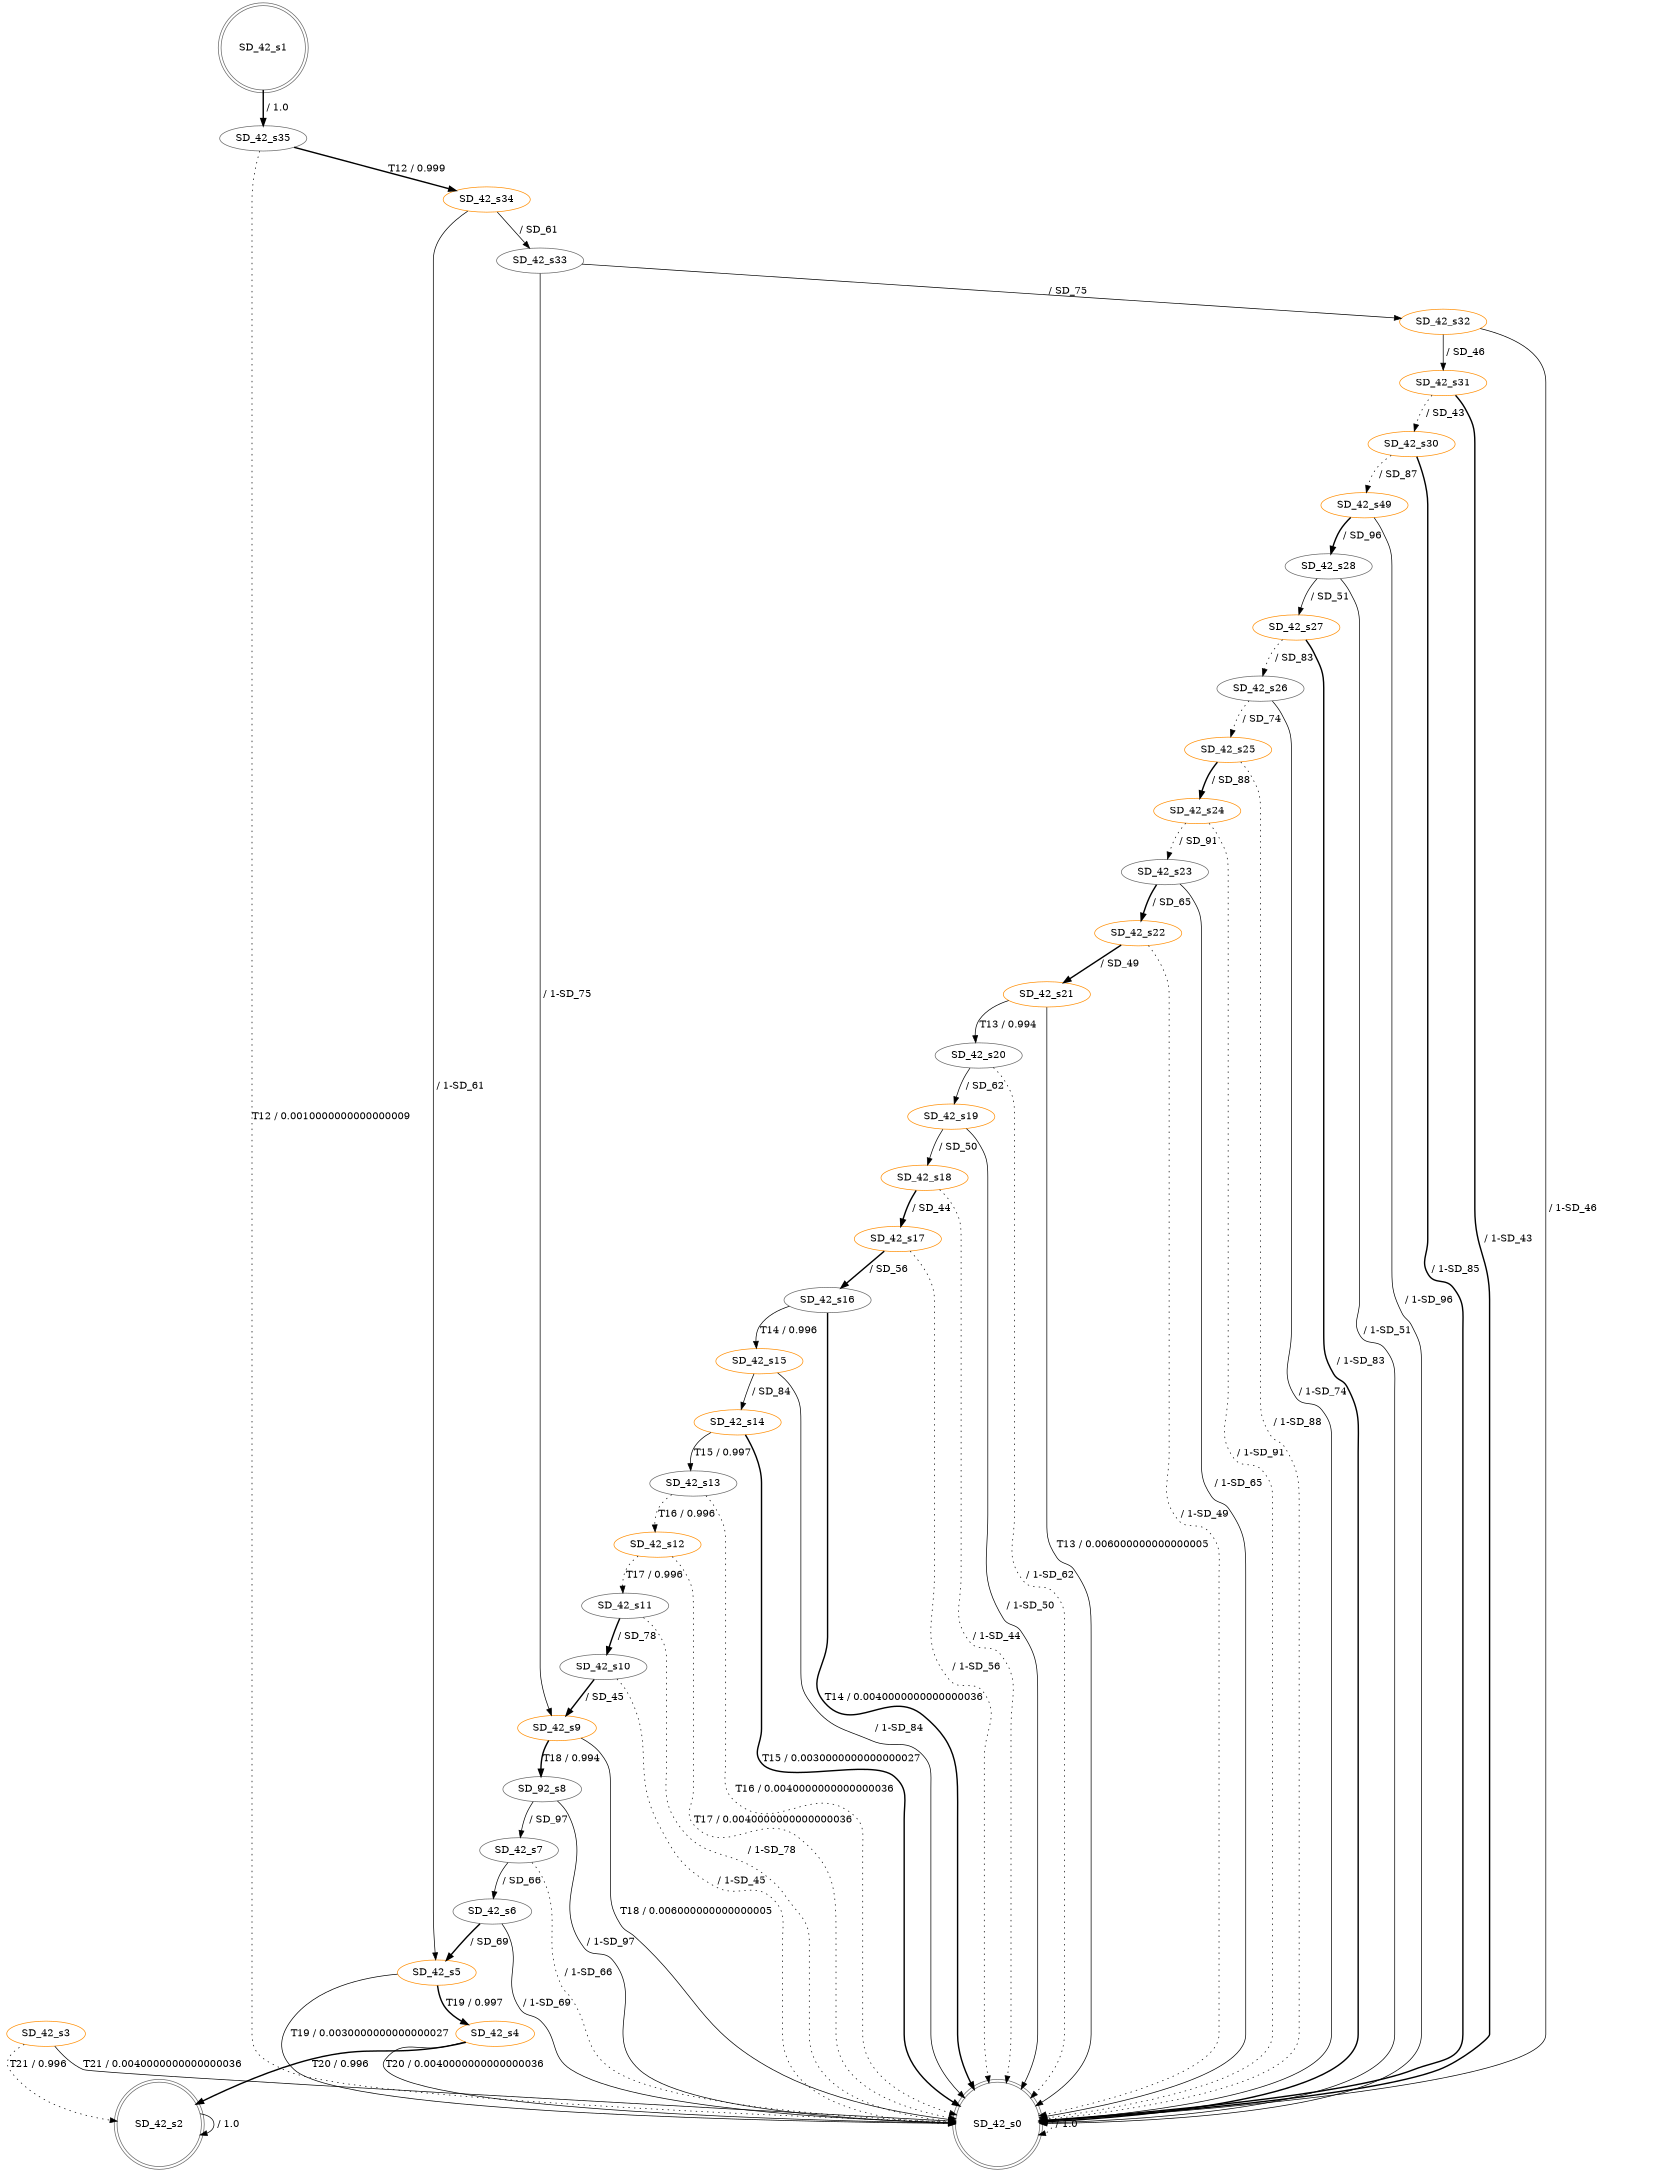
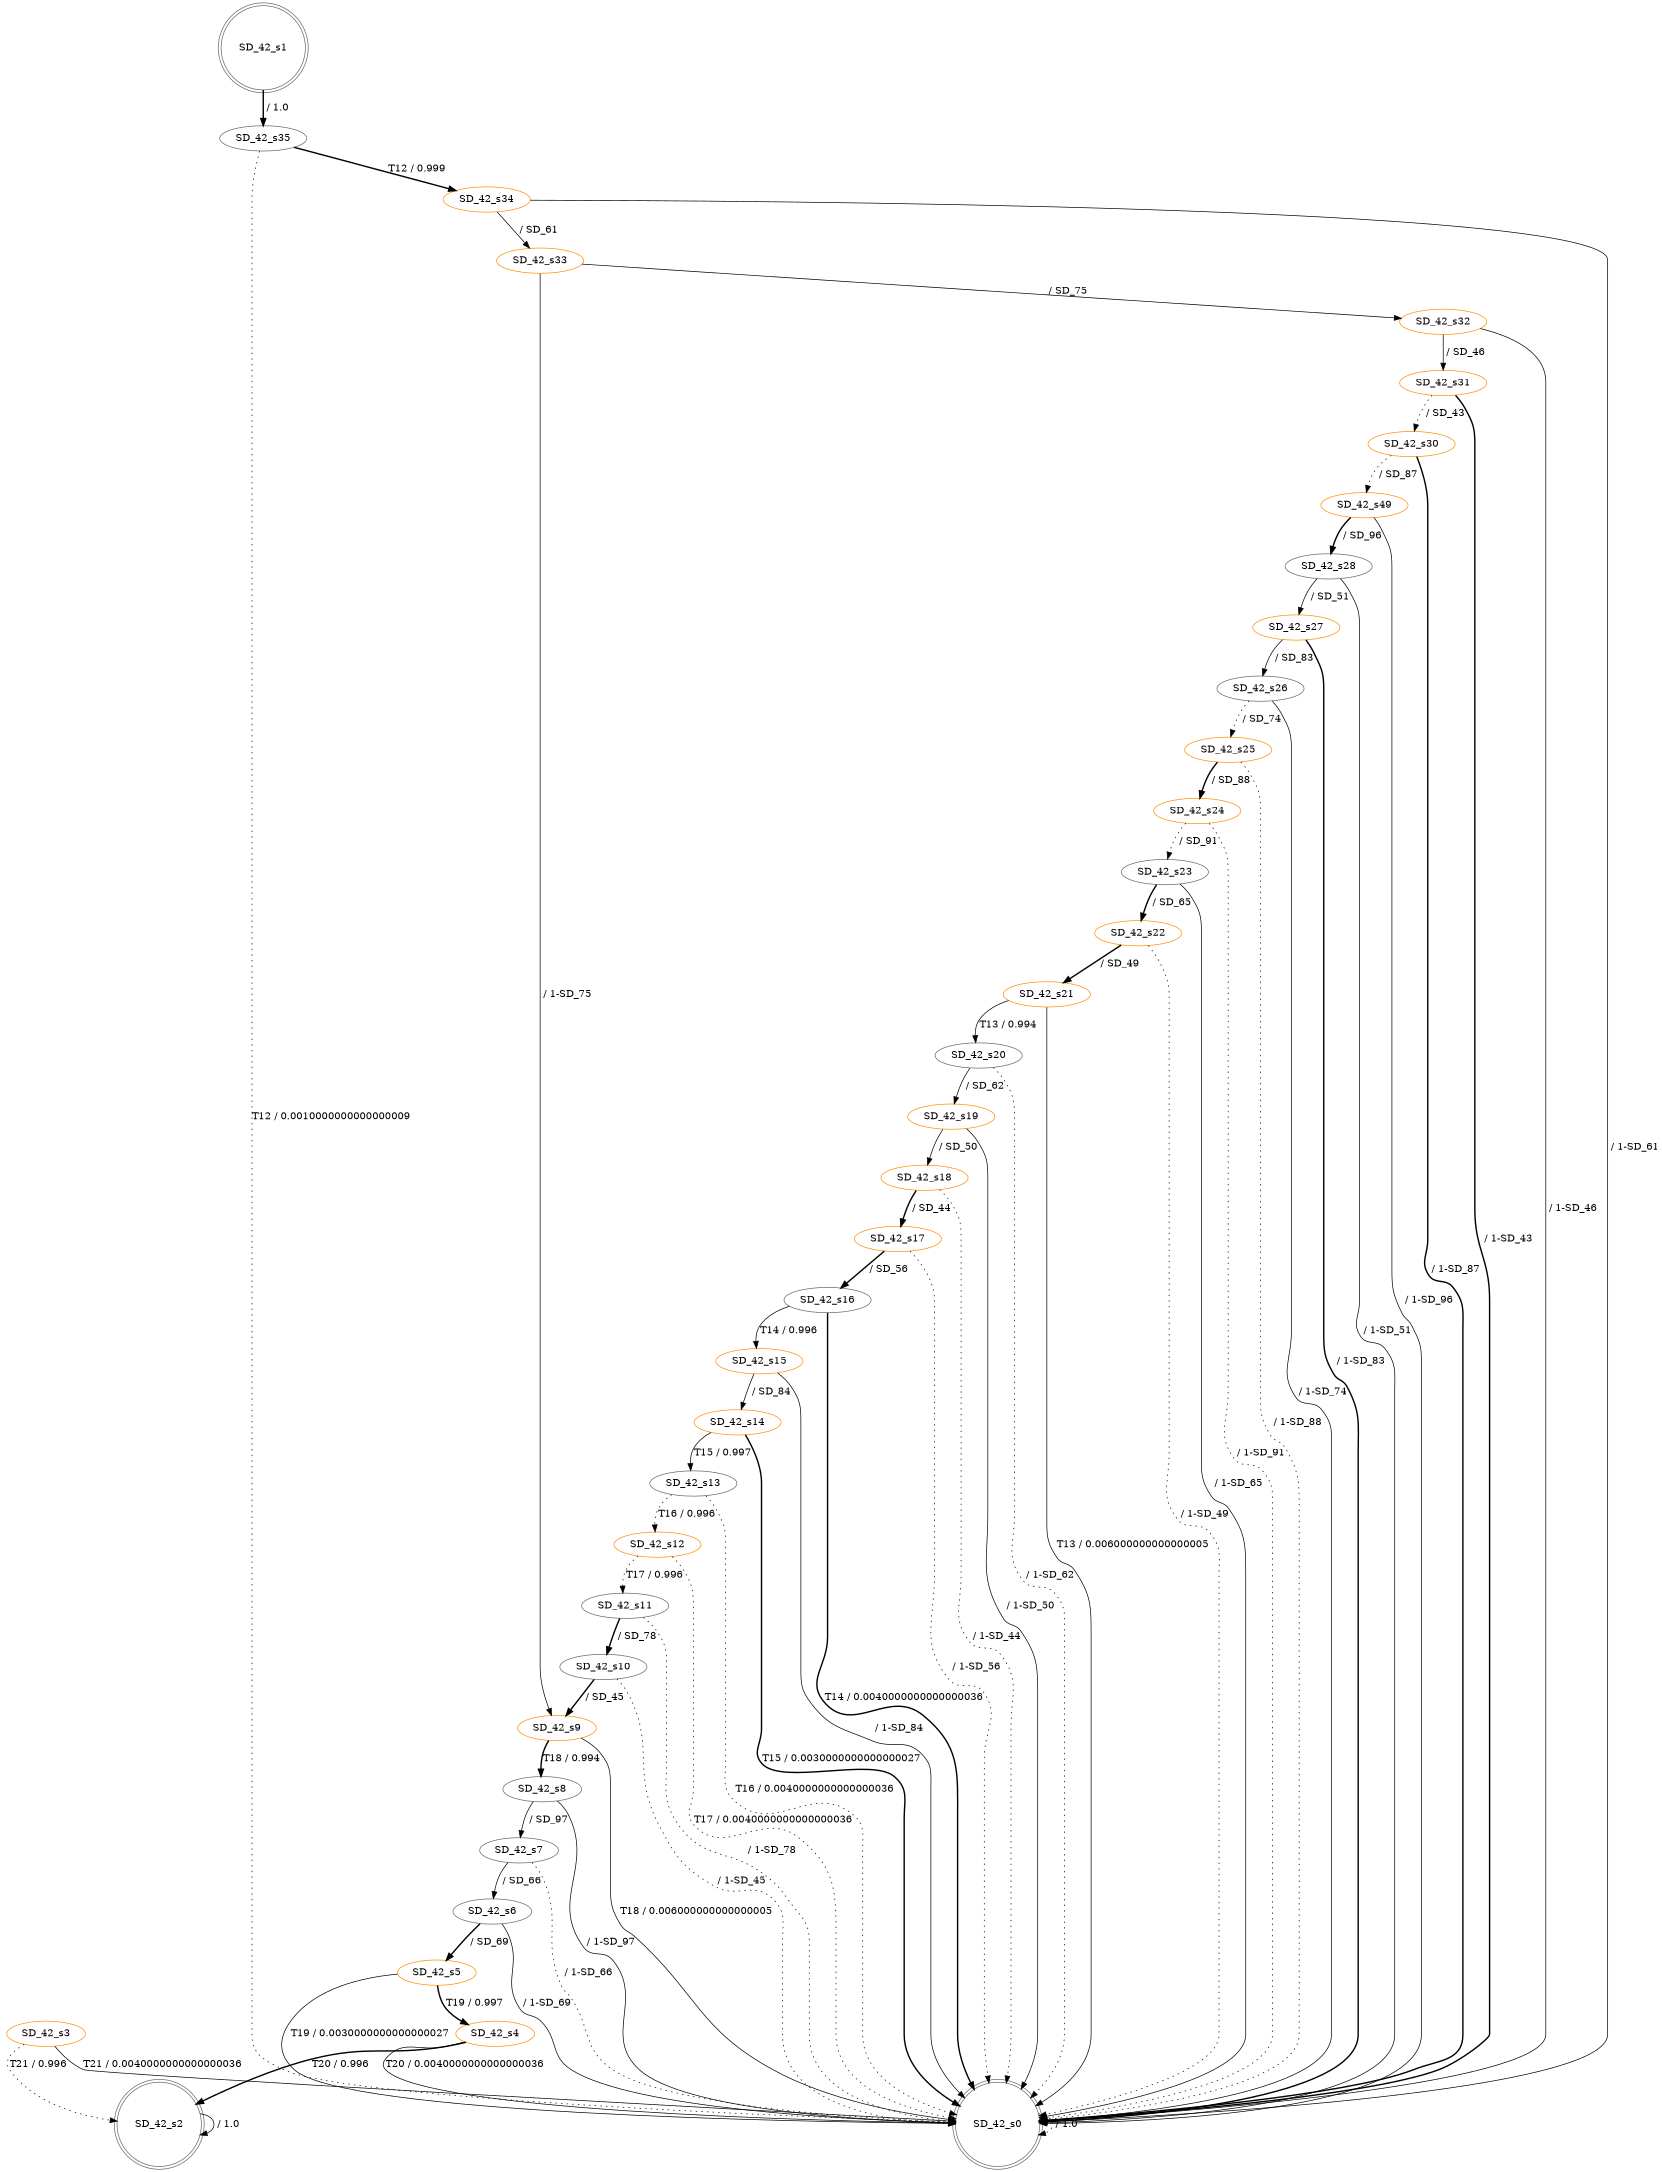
(540, 261) -> (540, 261)
(1272, 653) -> (1272, 653)
(433, 1075) -> (1608, 893)
(1454, 1269) -> (1454, 1269)
(542, 1789) -> (542, 1789)
